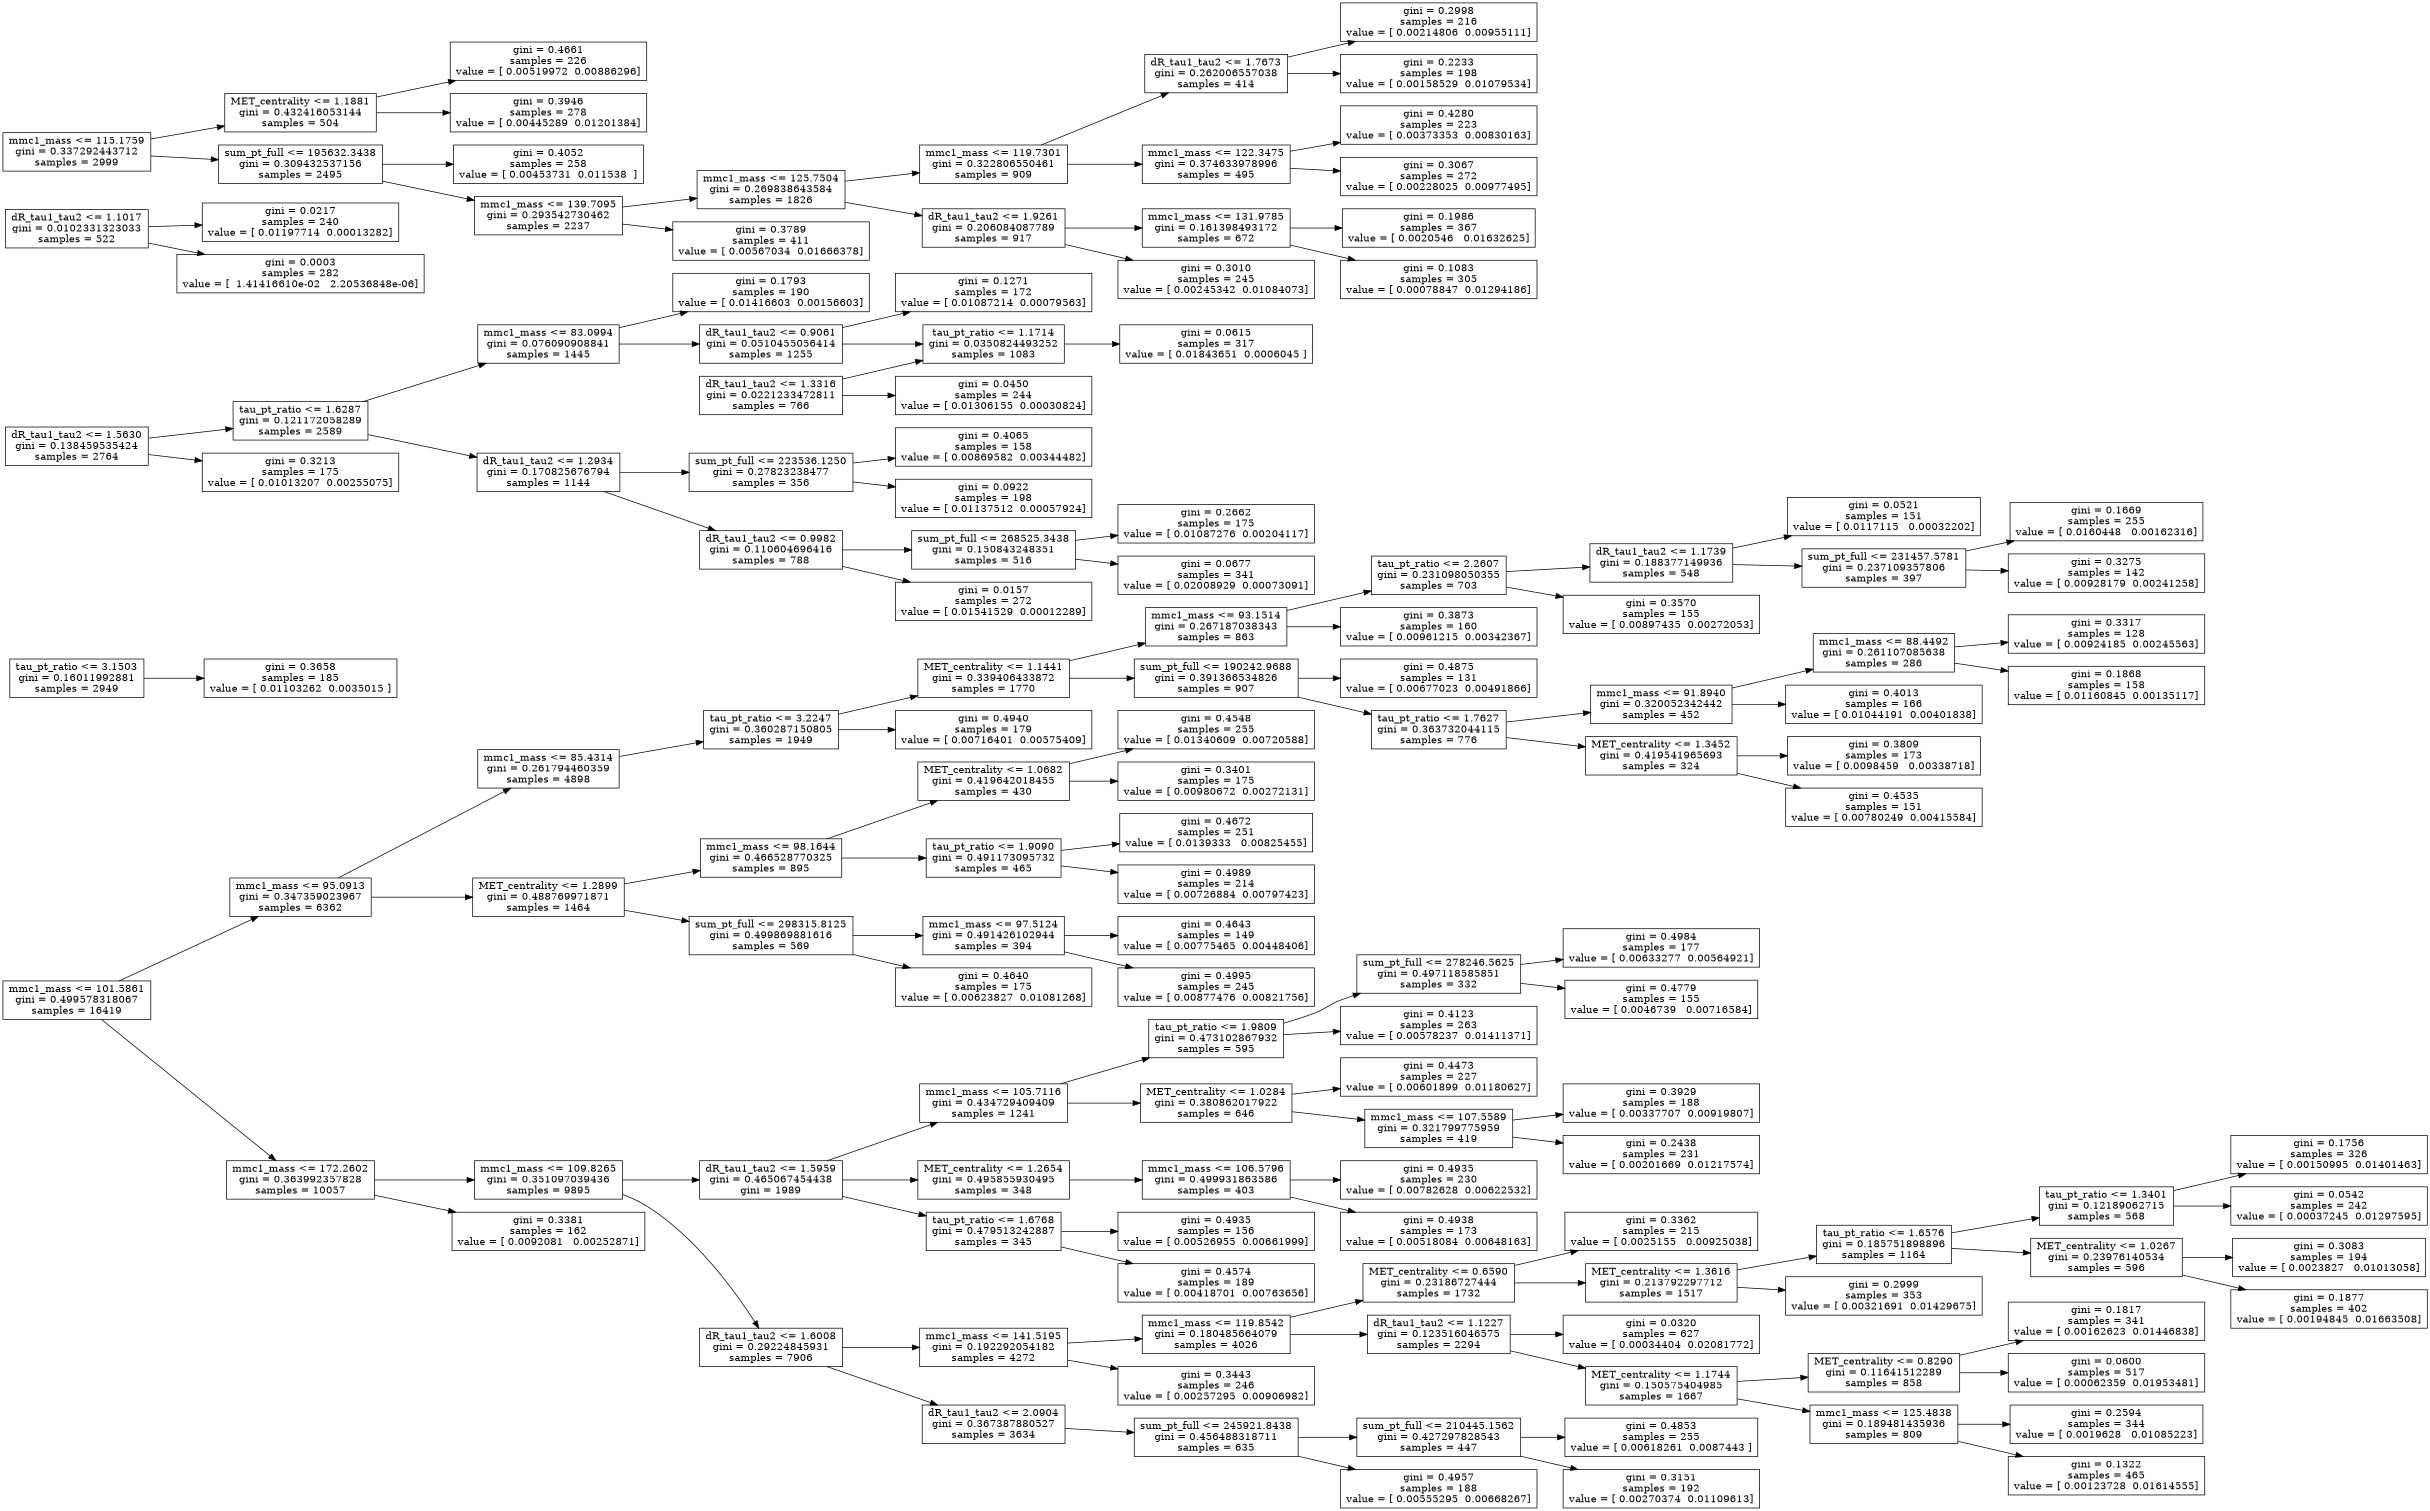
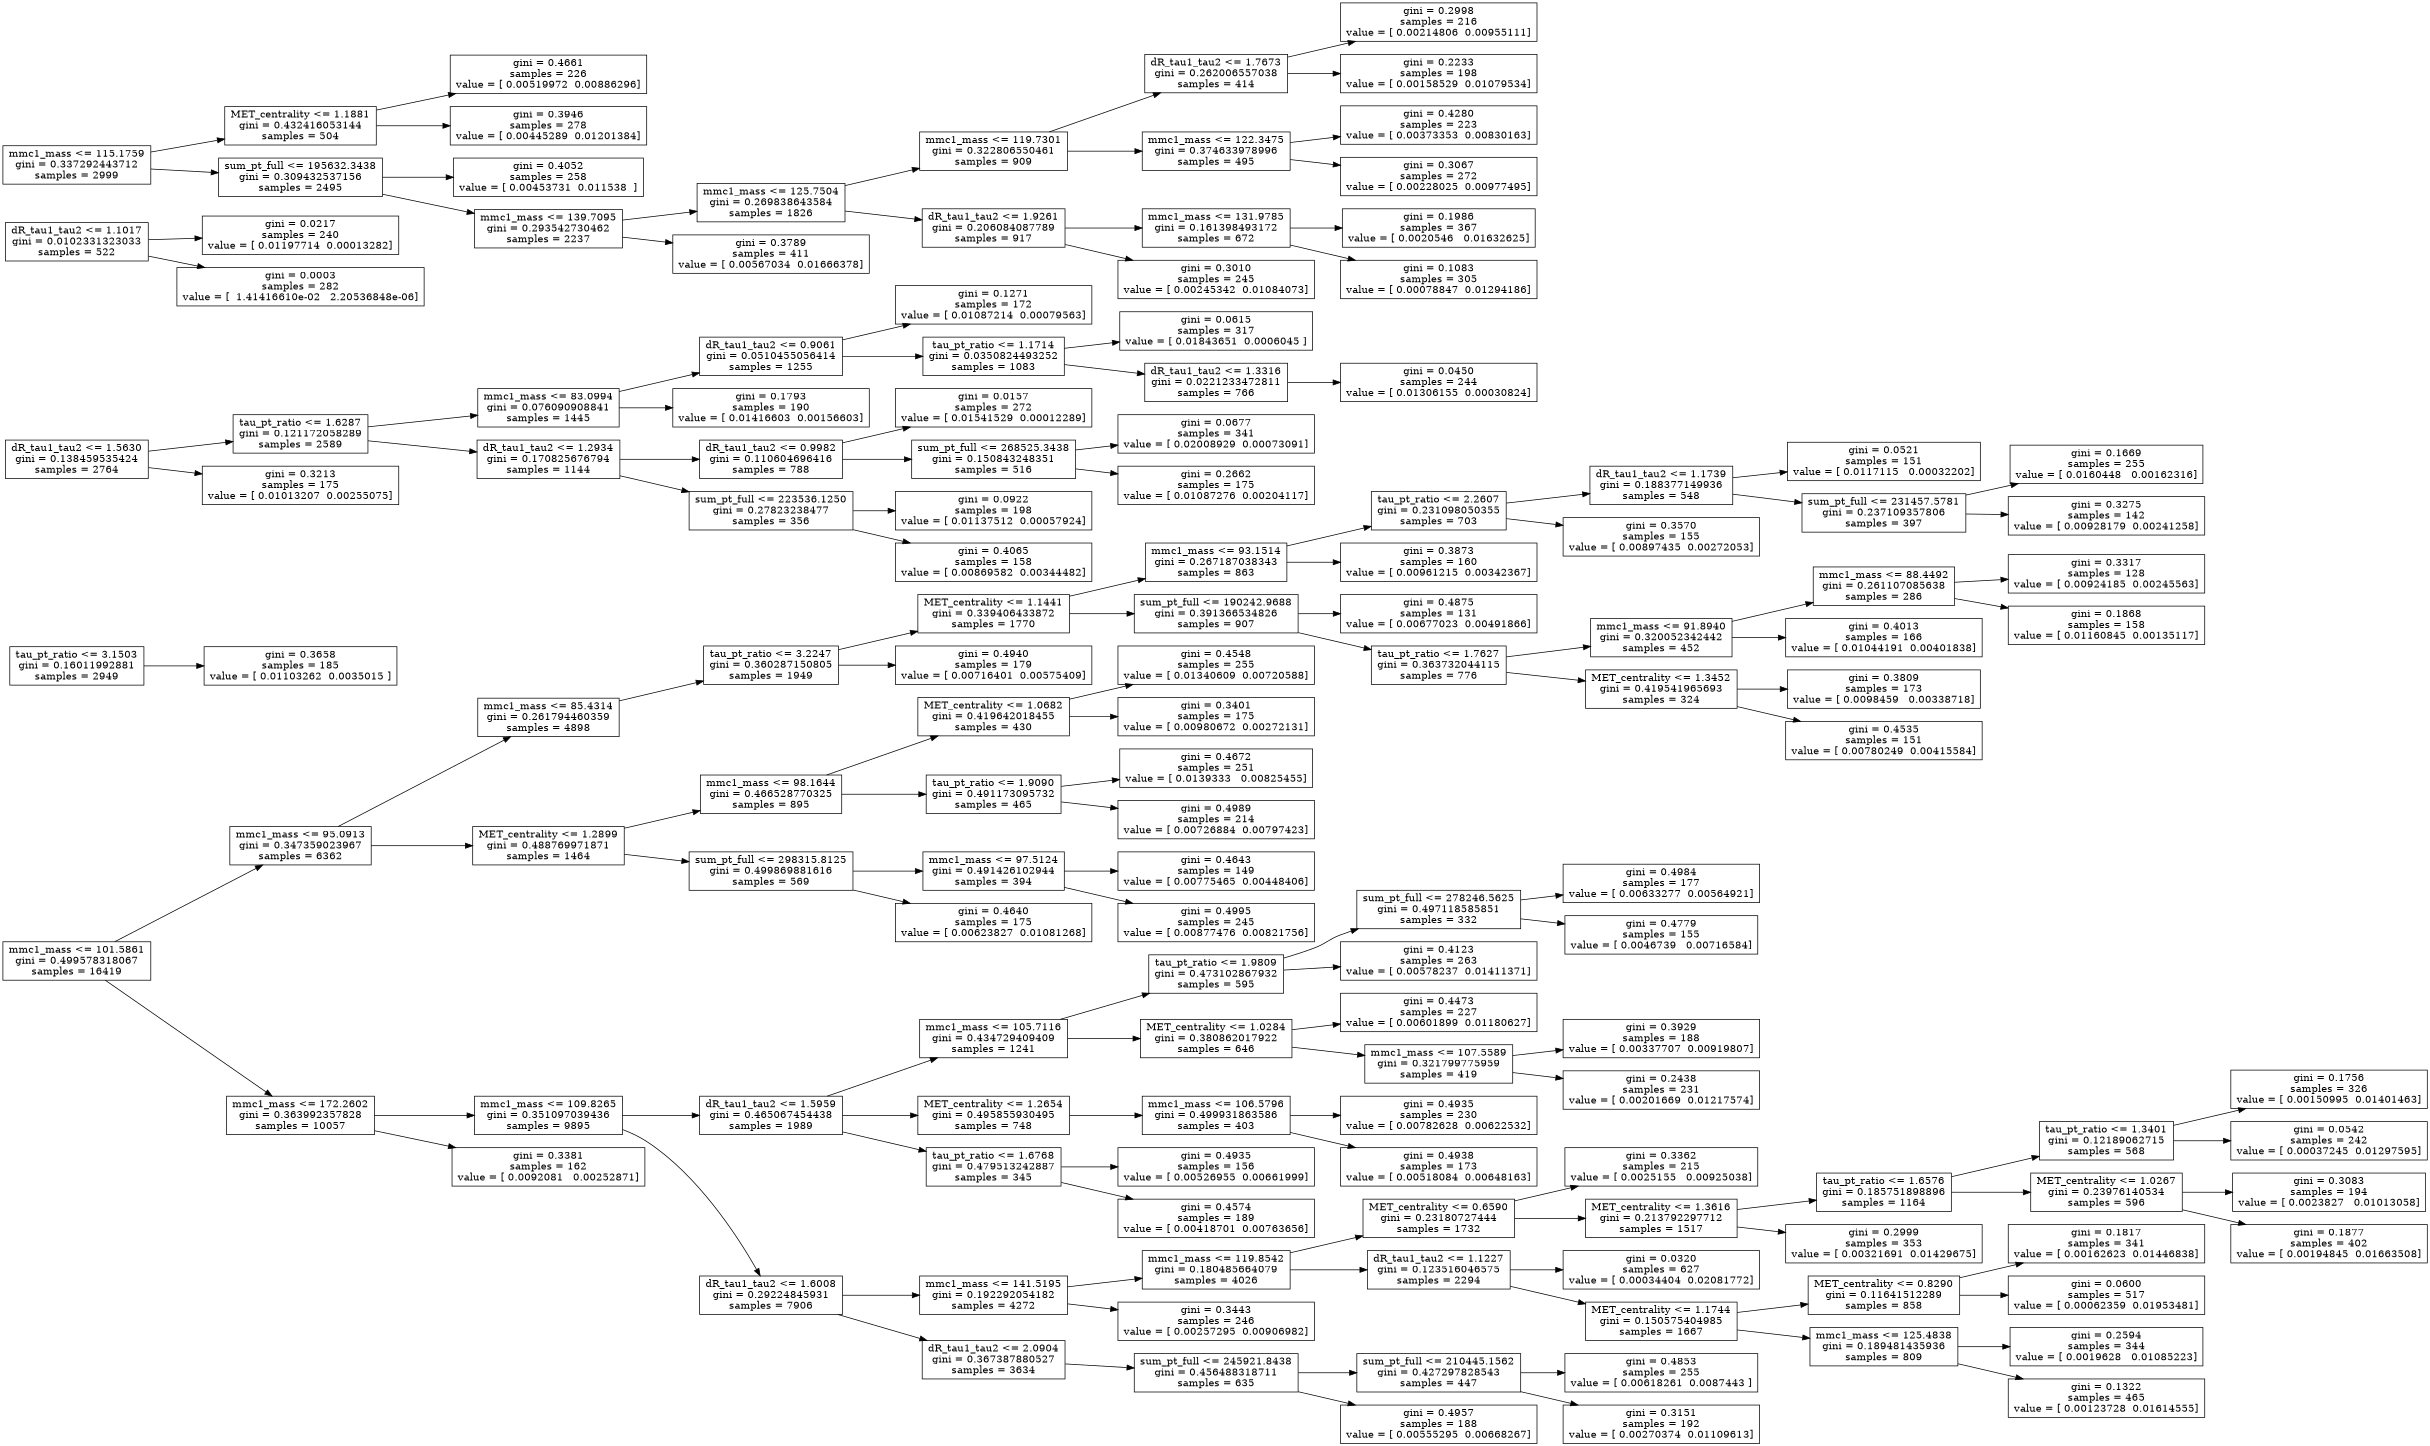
(879, 371) -> (1101, 369)
(771, 1180) -> (771, 1115)
(994, 1180) -> (994, 1115)
(1439, 1283) -> (1439, 1218)
